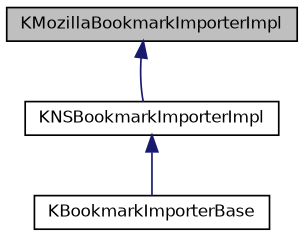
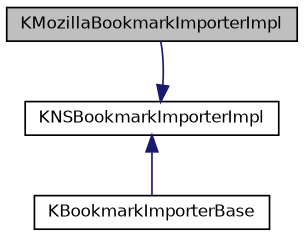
(141, 80) -> (163, 63)
